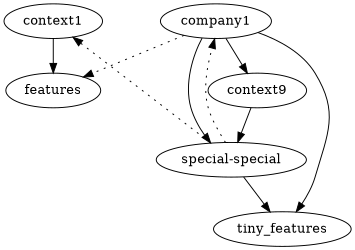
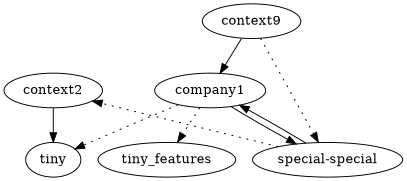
(53, 21) -> (53, 90)
(234, 52) -> (233, 52)
(53, 90) -> (53, 160)
(206, 97) -> (277, 126)
(328, 104) -> (192, 119)
(246, 120) -> (287, 86)
(254, 191) -> none
